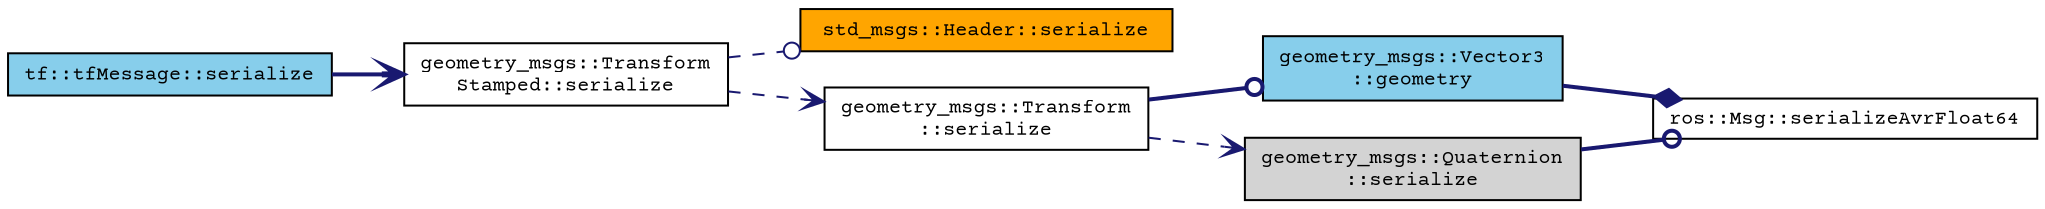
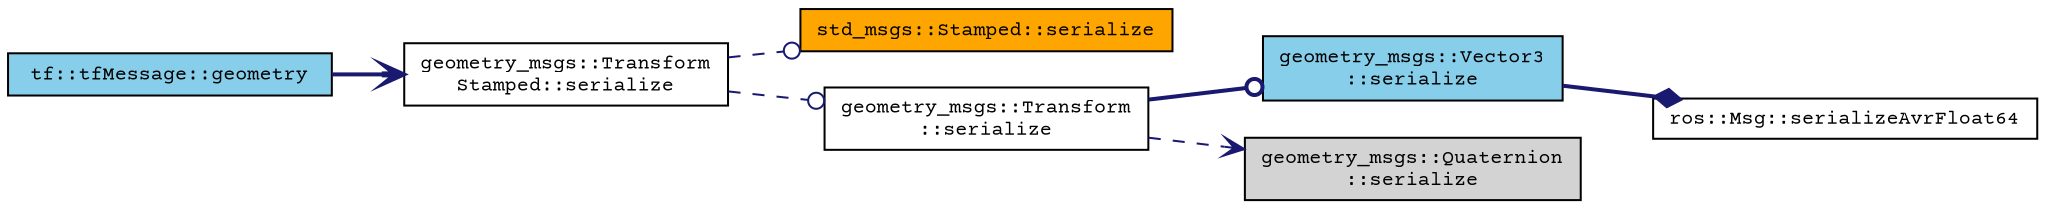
(986, 30) -> (986, 30)
(1413, 68) -> (1413, 68)
(170, 74) -> (170, 74)
(768, 96) -> (768, 96)
(1622, 145) -> none
